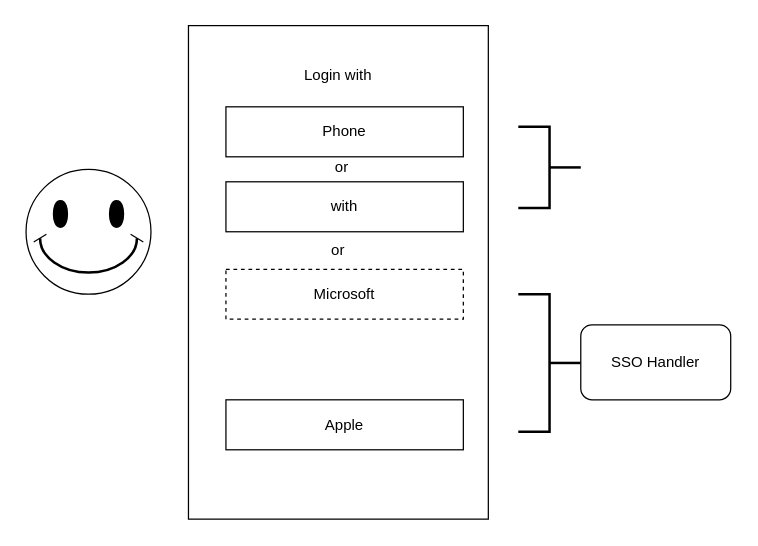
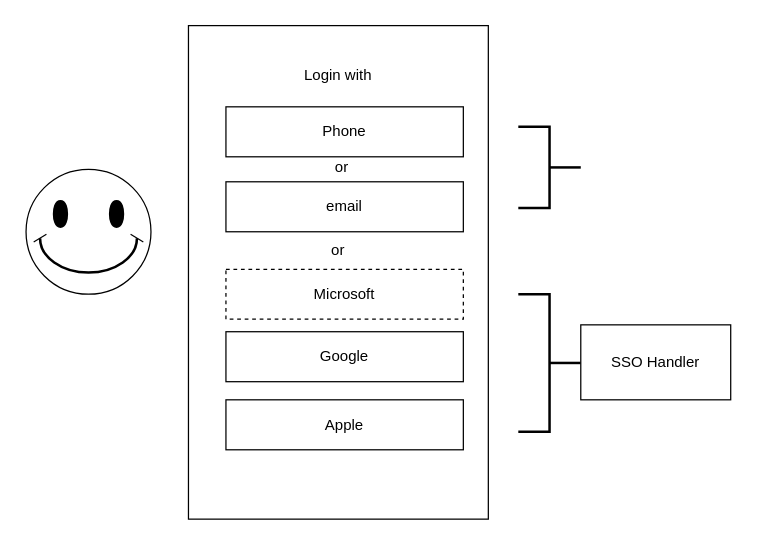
(344, 207) -> (344, 207)
none -> (344, 357)
(656, 363) -> (656, 363)
